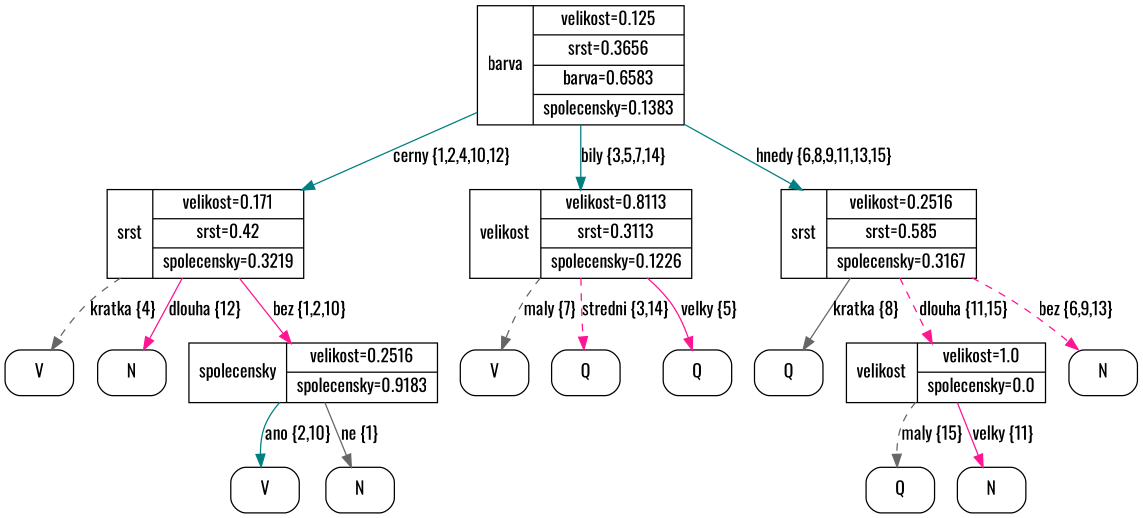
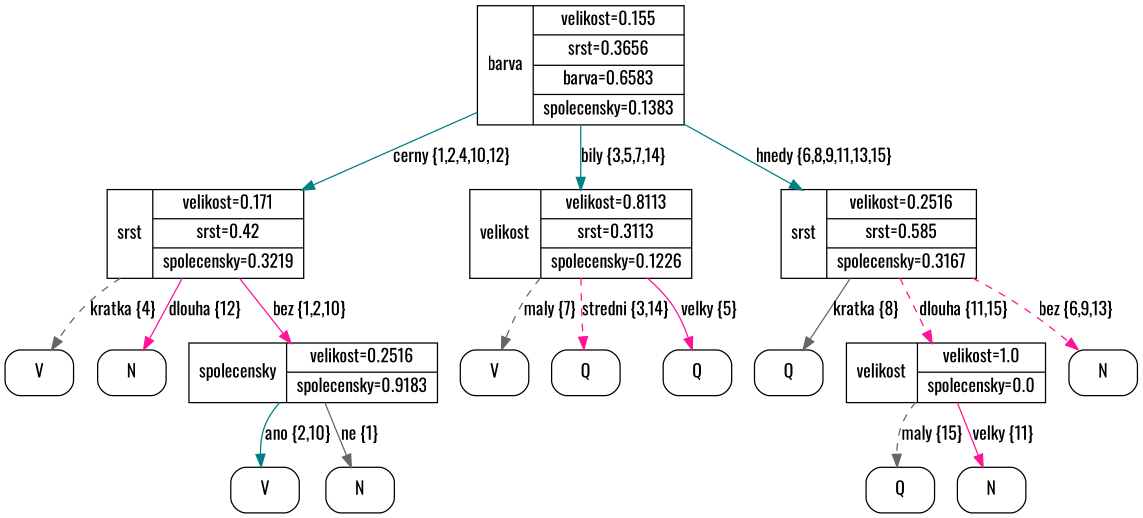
(609, 20) -> (609, 20)
